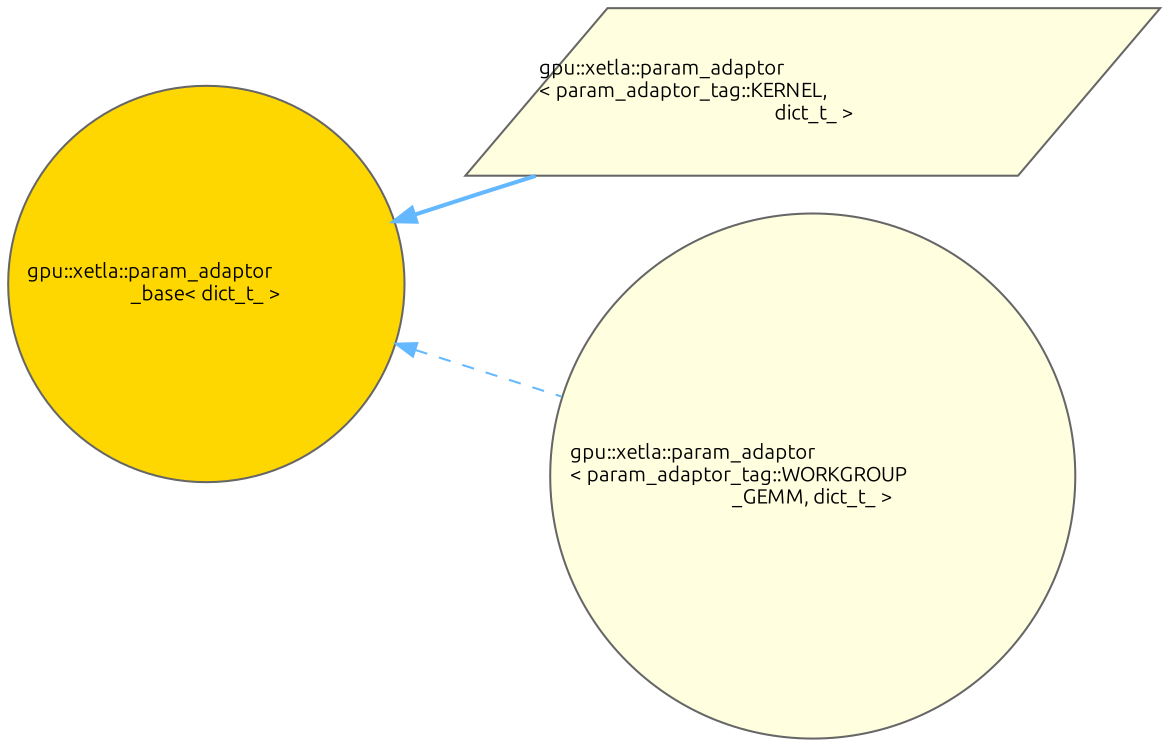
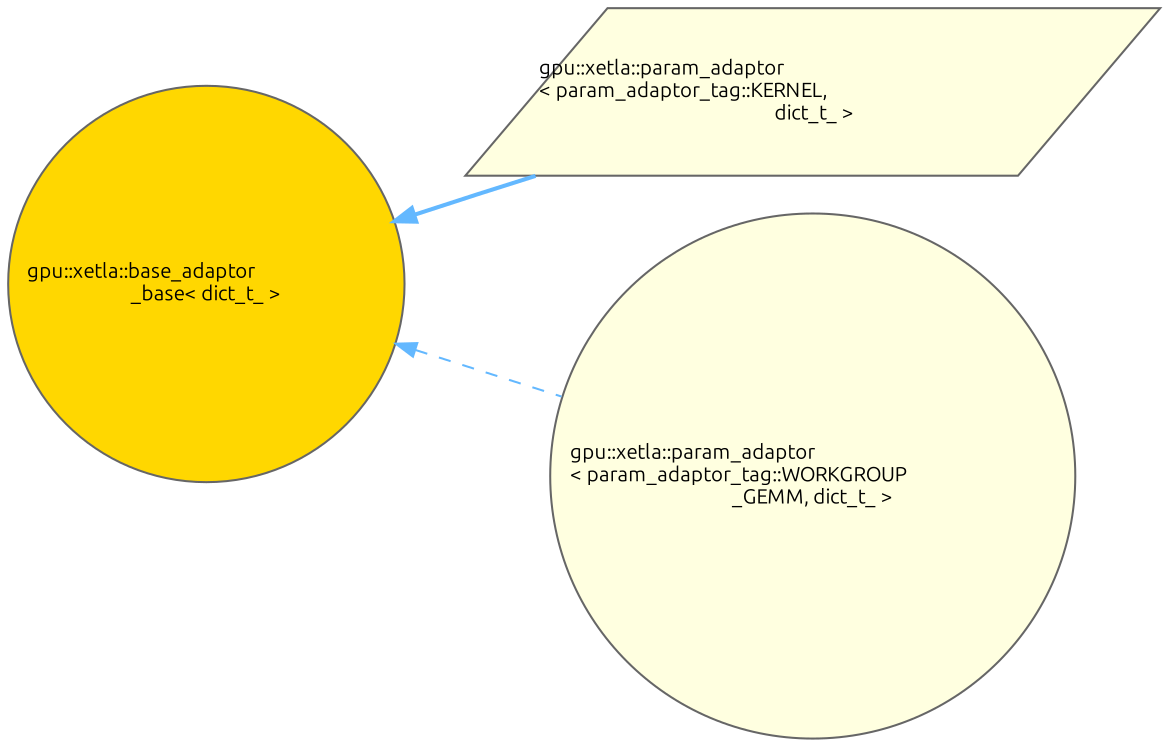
(206, 284) -> (206, 284)
